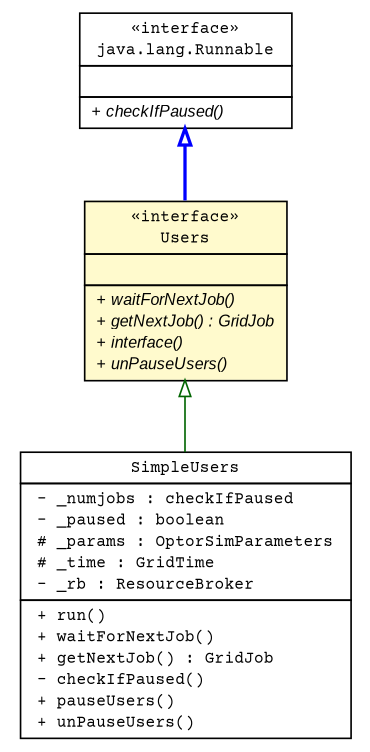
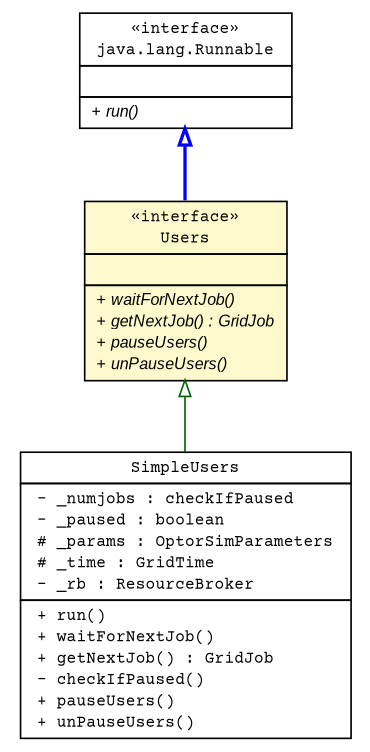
(158, 112) -> (115, 112)
(140, 343) -> (152, 343)
